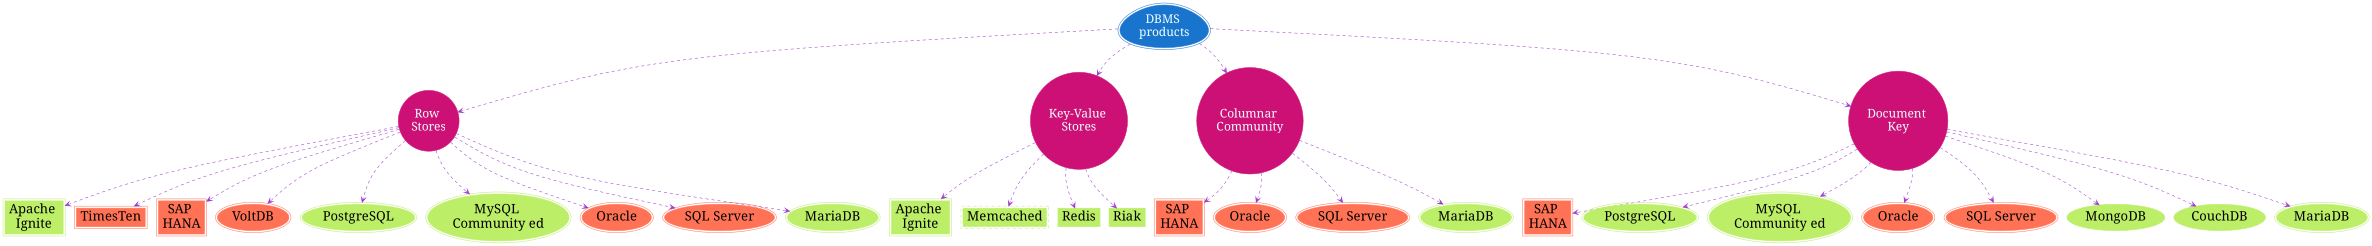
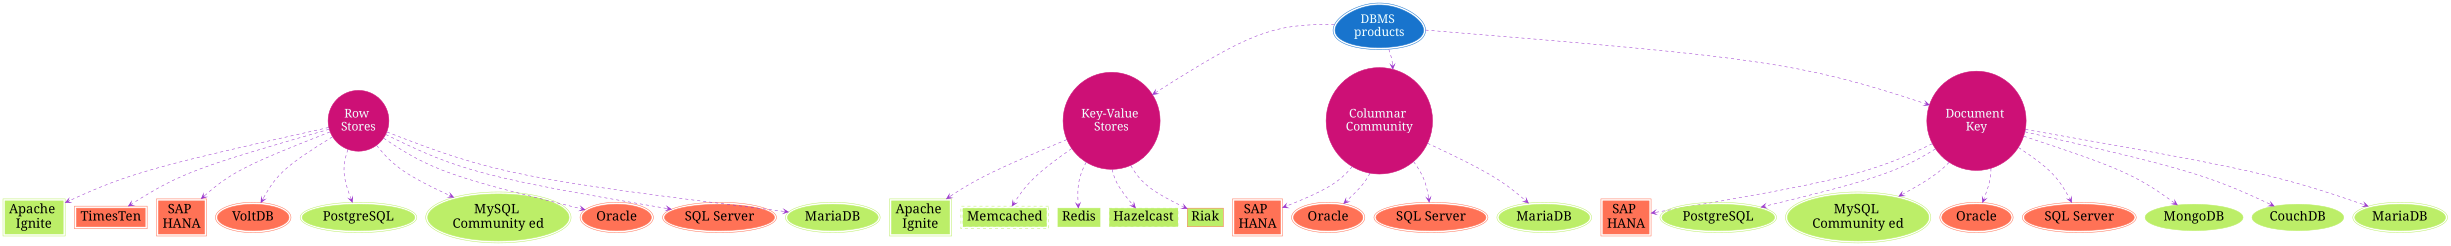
(787, 50) -> none
(1127, 217) -> (1205, 217)
none -> (1144, 217)
